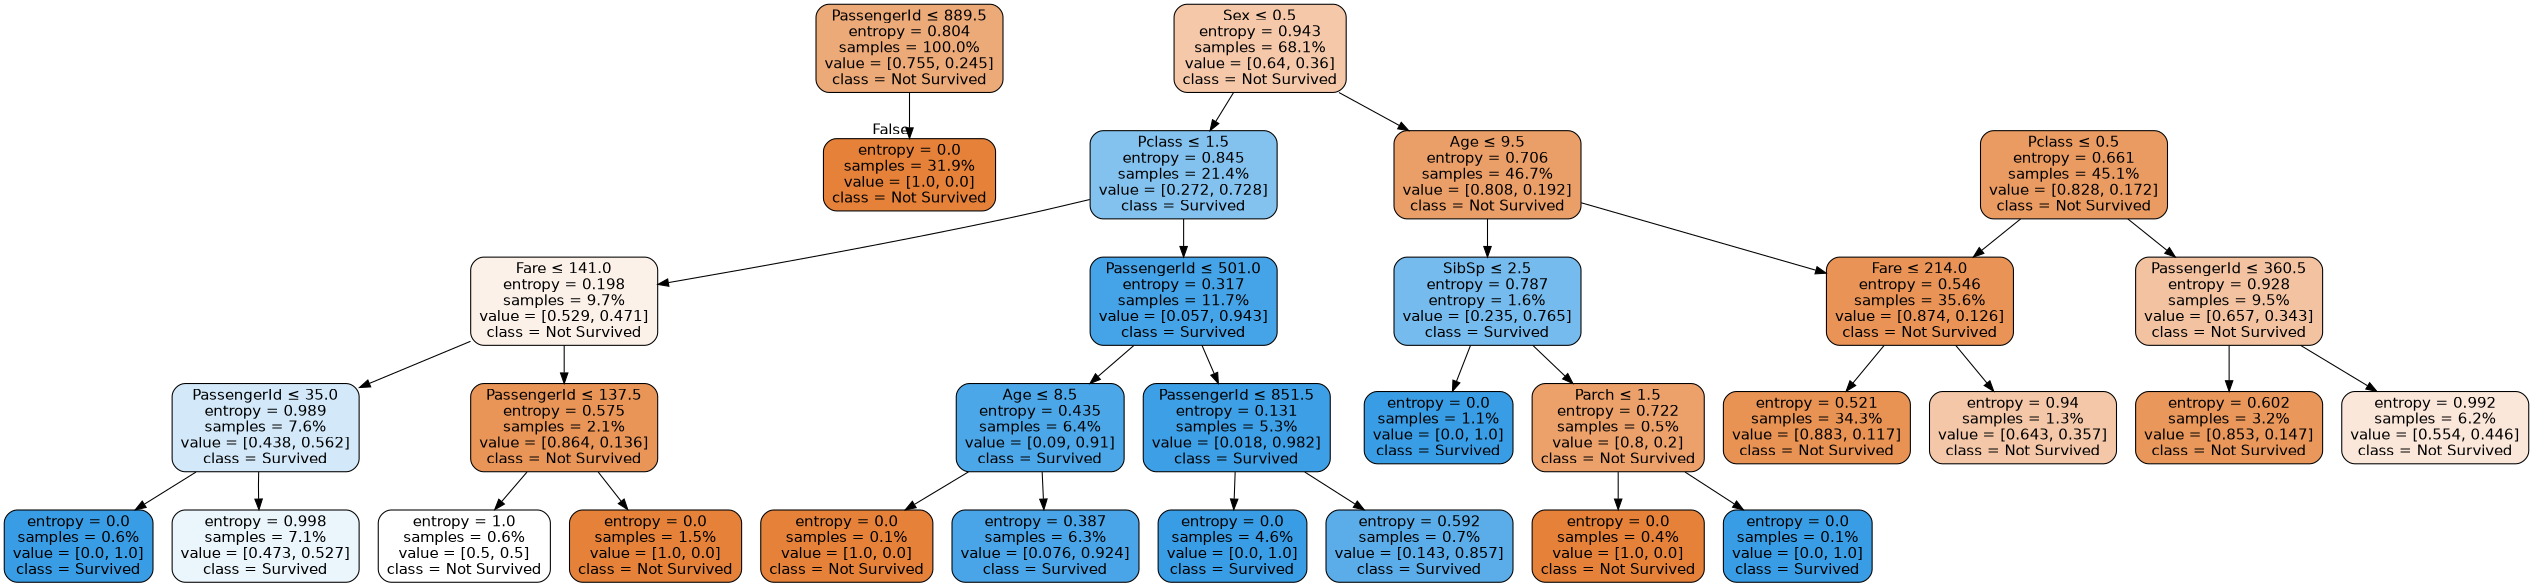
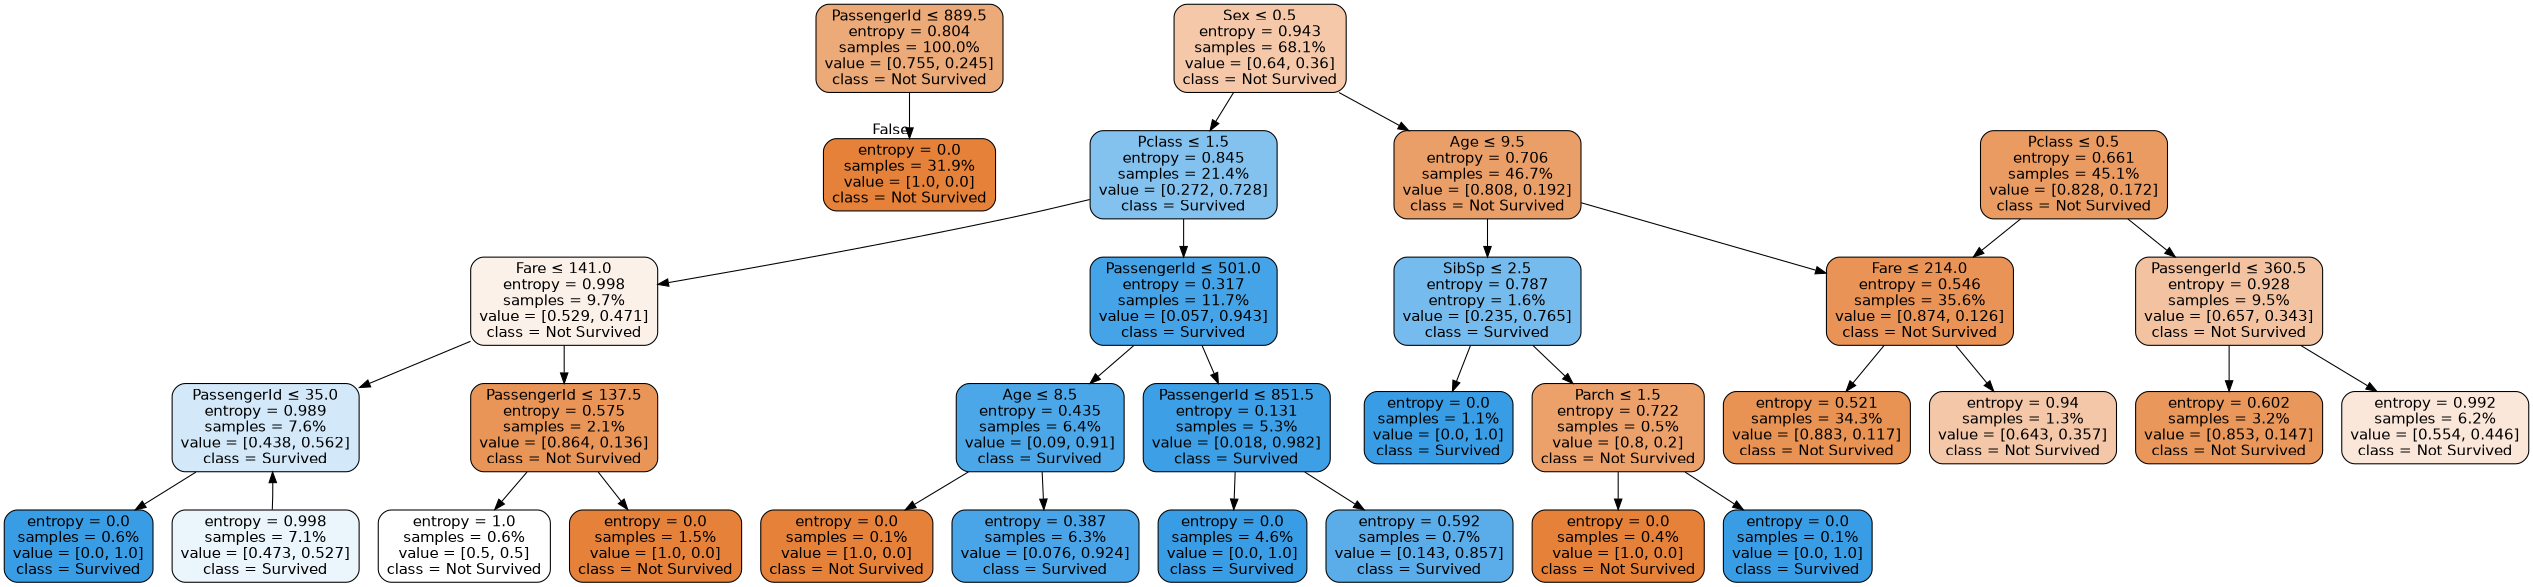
(564, 285) -> (564, 285)
(258, 485) -> (273, 496)
